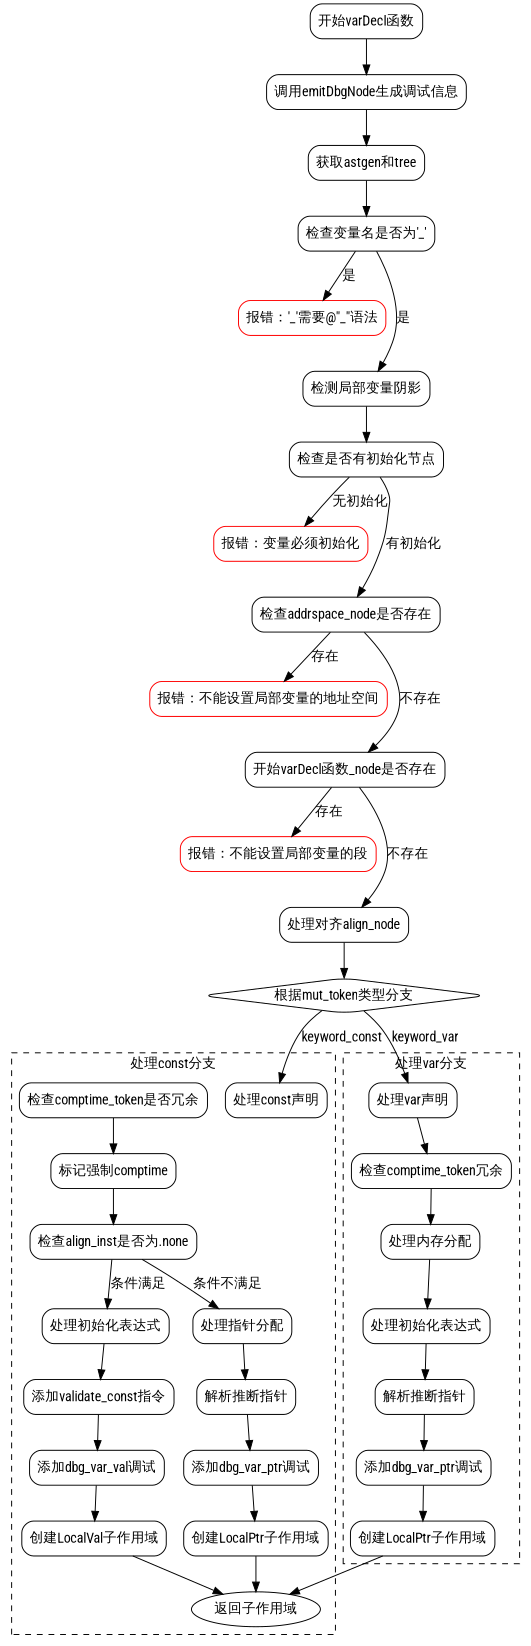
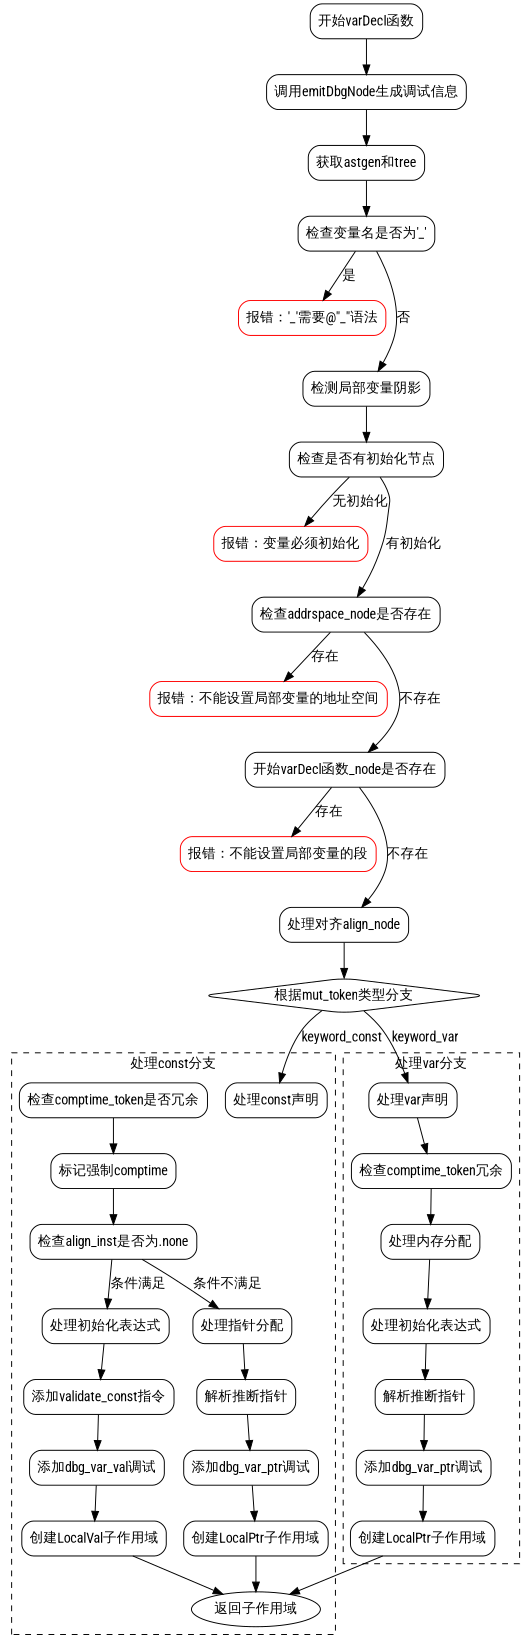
(404, 318) -> (404, 318)
